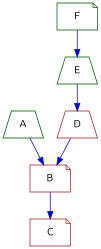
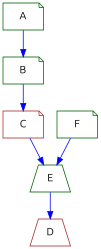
(23, 124) -> (23, 16)
none -> (35, 148)
(65, 148) -> none
(50, 178) -> (23, 70)
